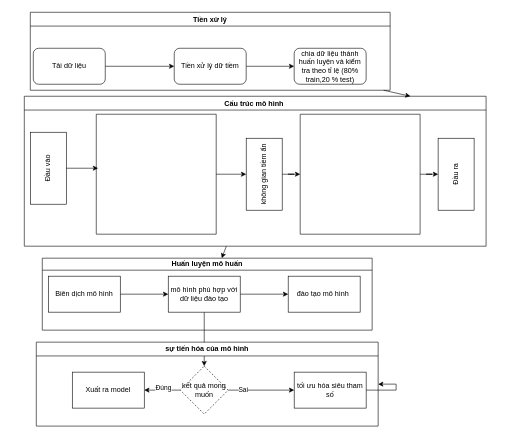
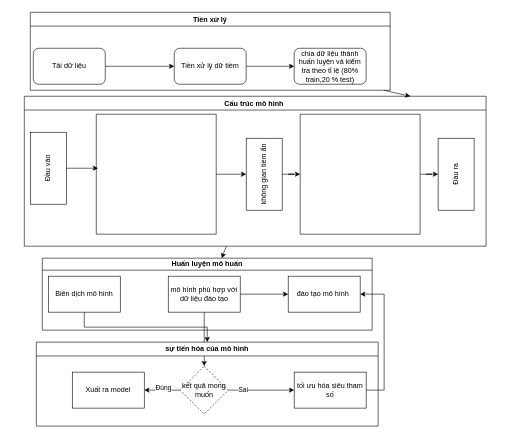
(162, 294) -> (84, 326)
(383, 384) -> (384, 384)
